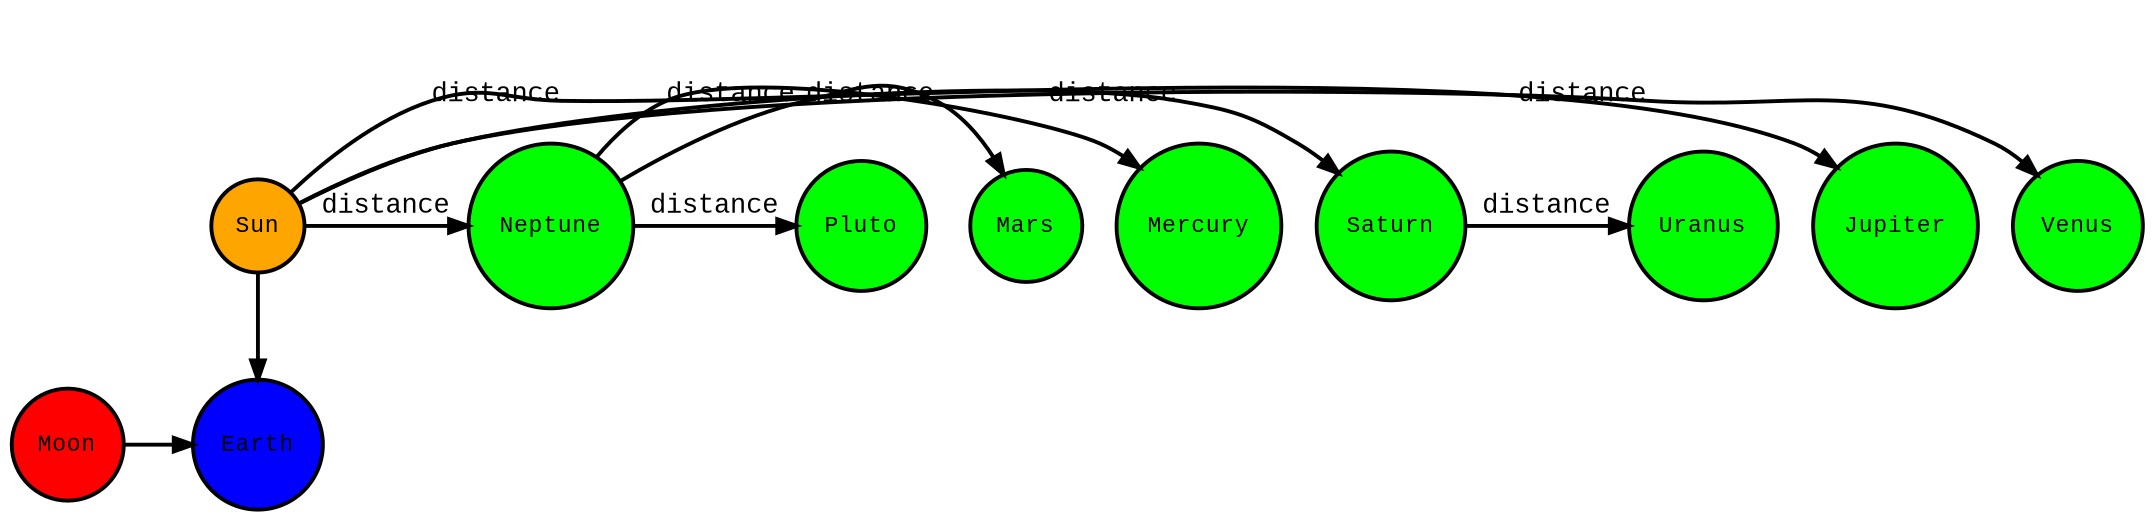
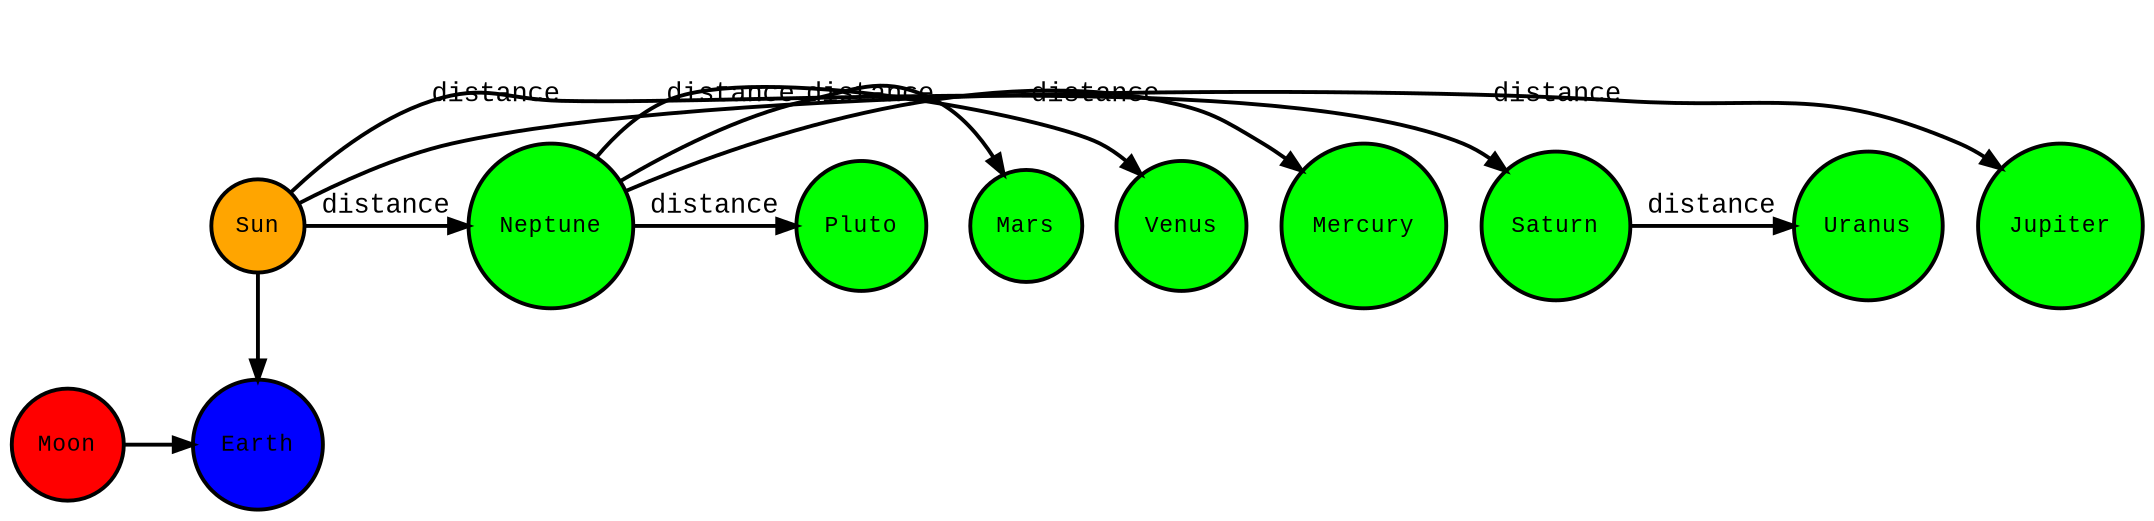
(1160, 93) -> (981, 111)
